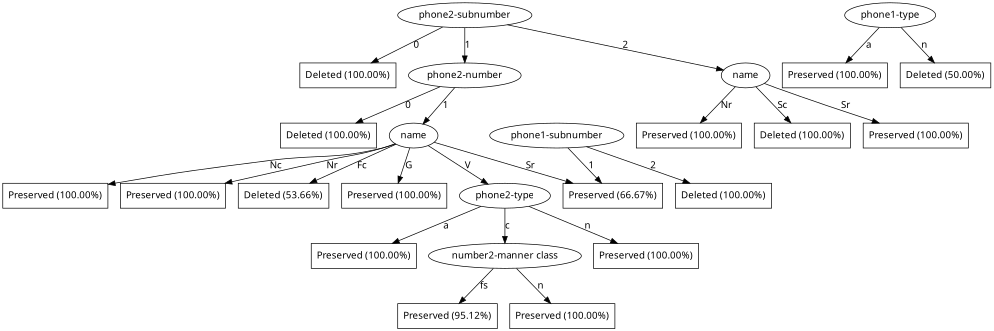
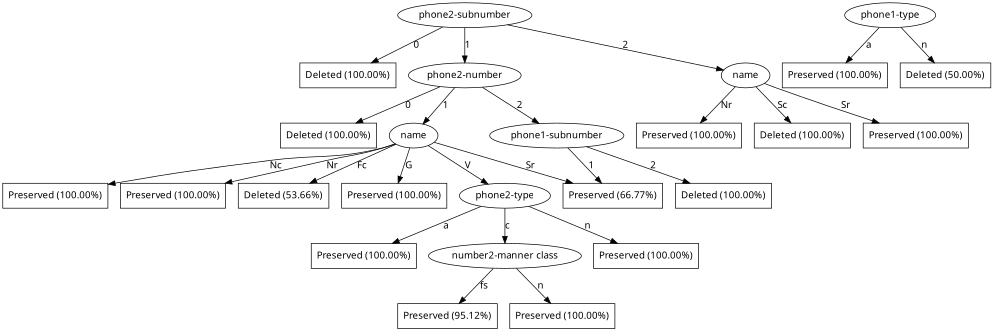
none -> (508, 104)
(613, 196) -> (613, 196)
